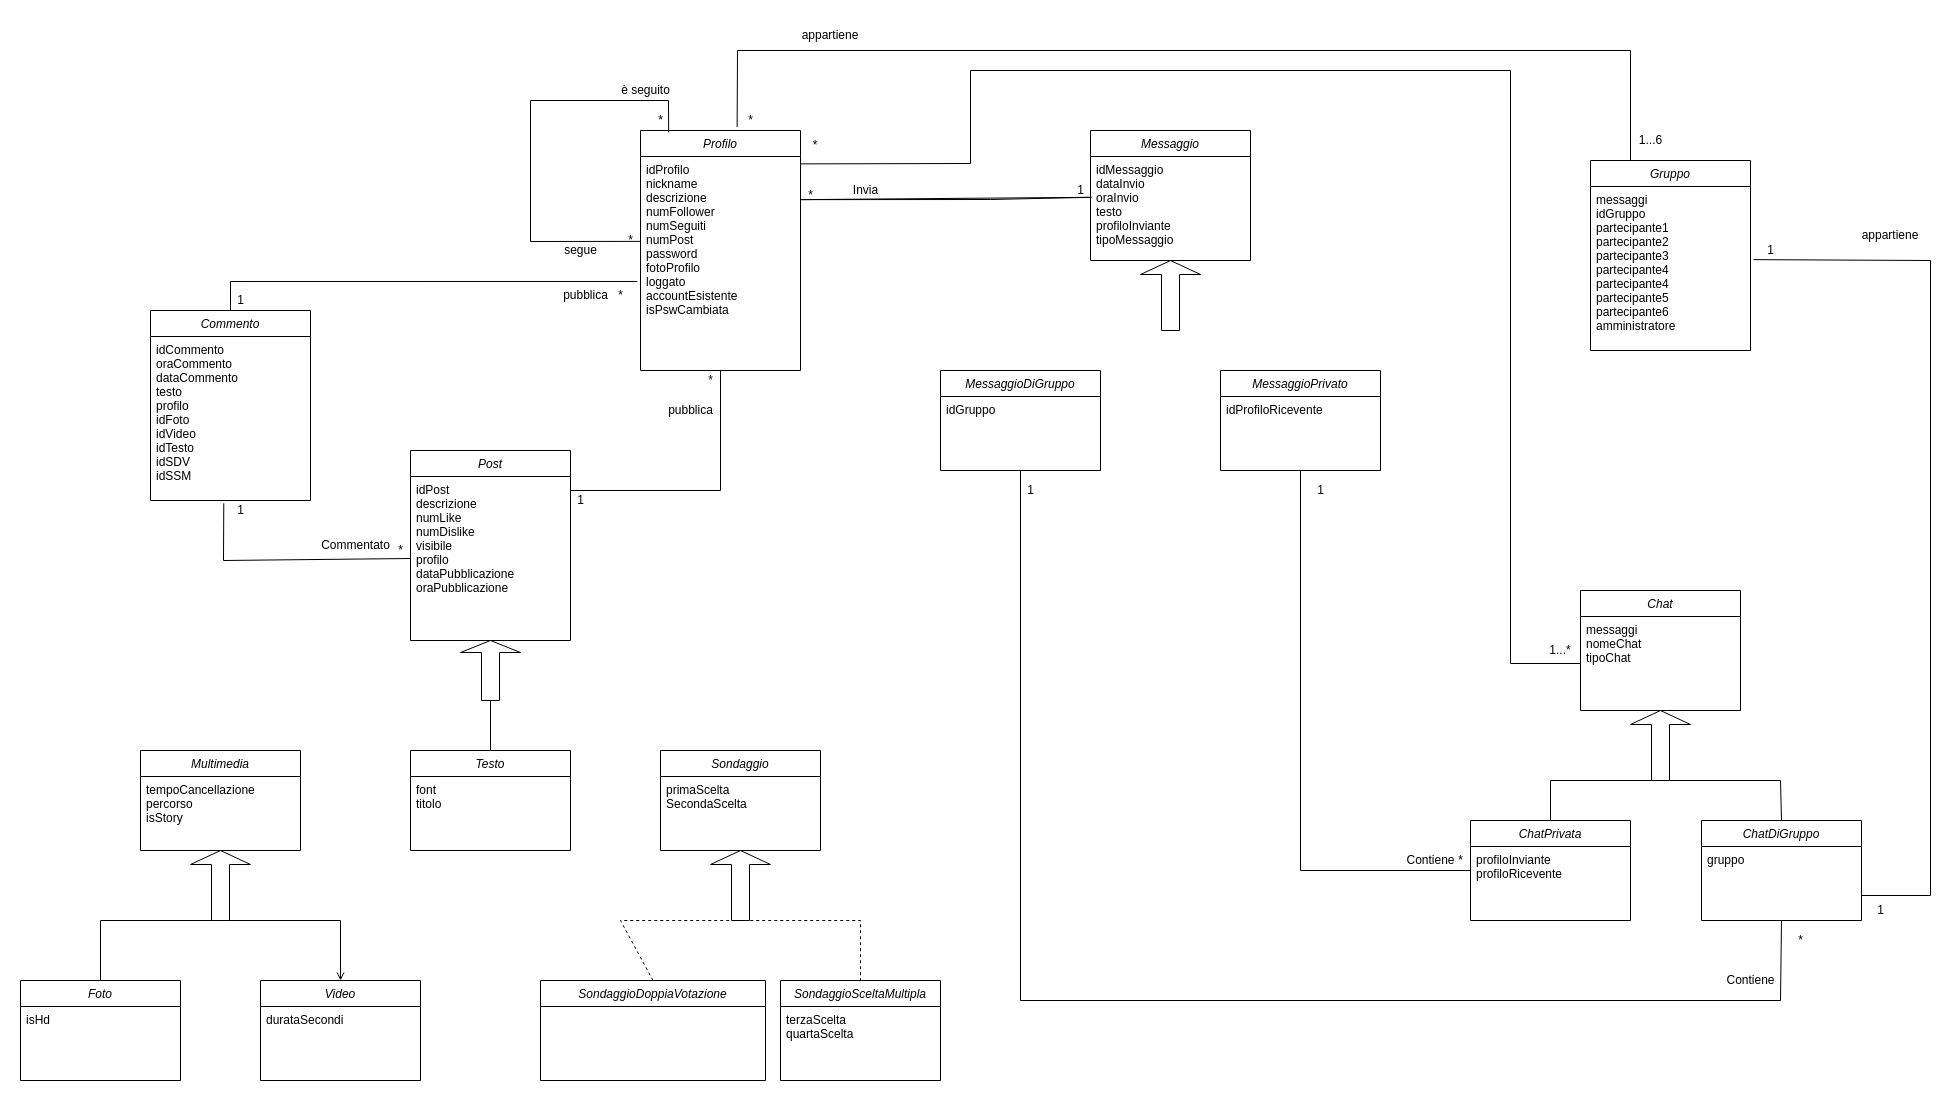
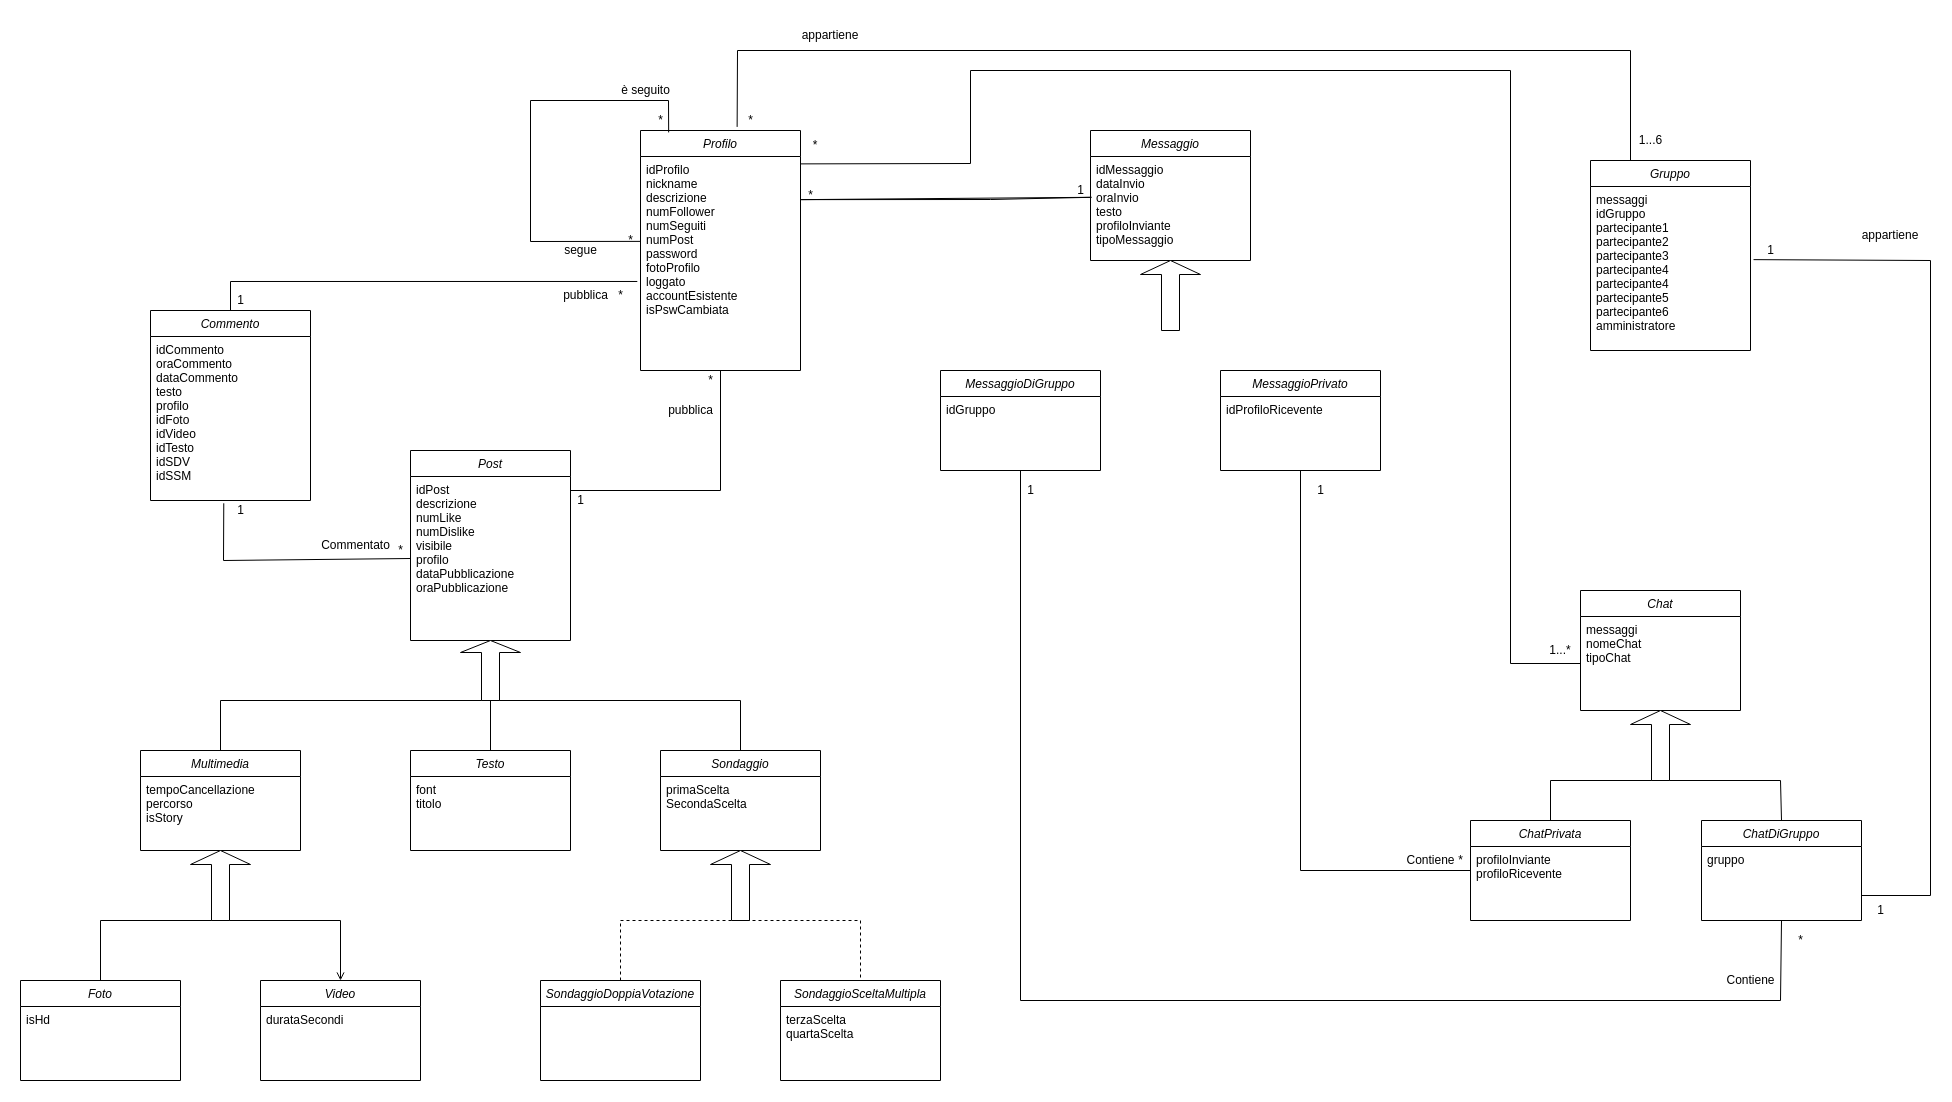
(866, 191) -> none
none -> (327, 701)
(653, 1031) -> (621, 1031)
